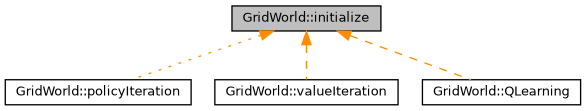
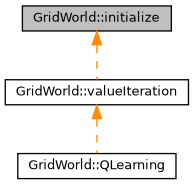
(410, 58) -> (97, 136)
(98, 92) -> none
